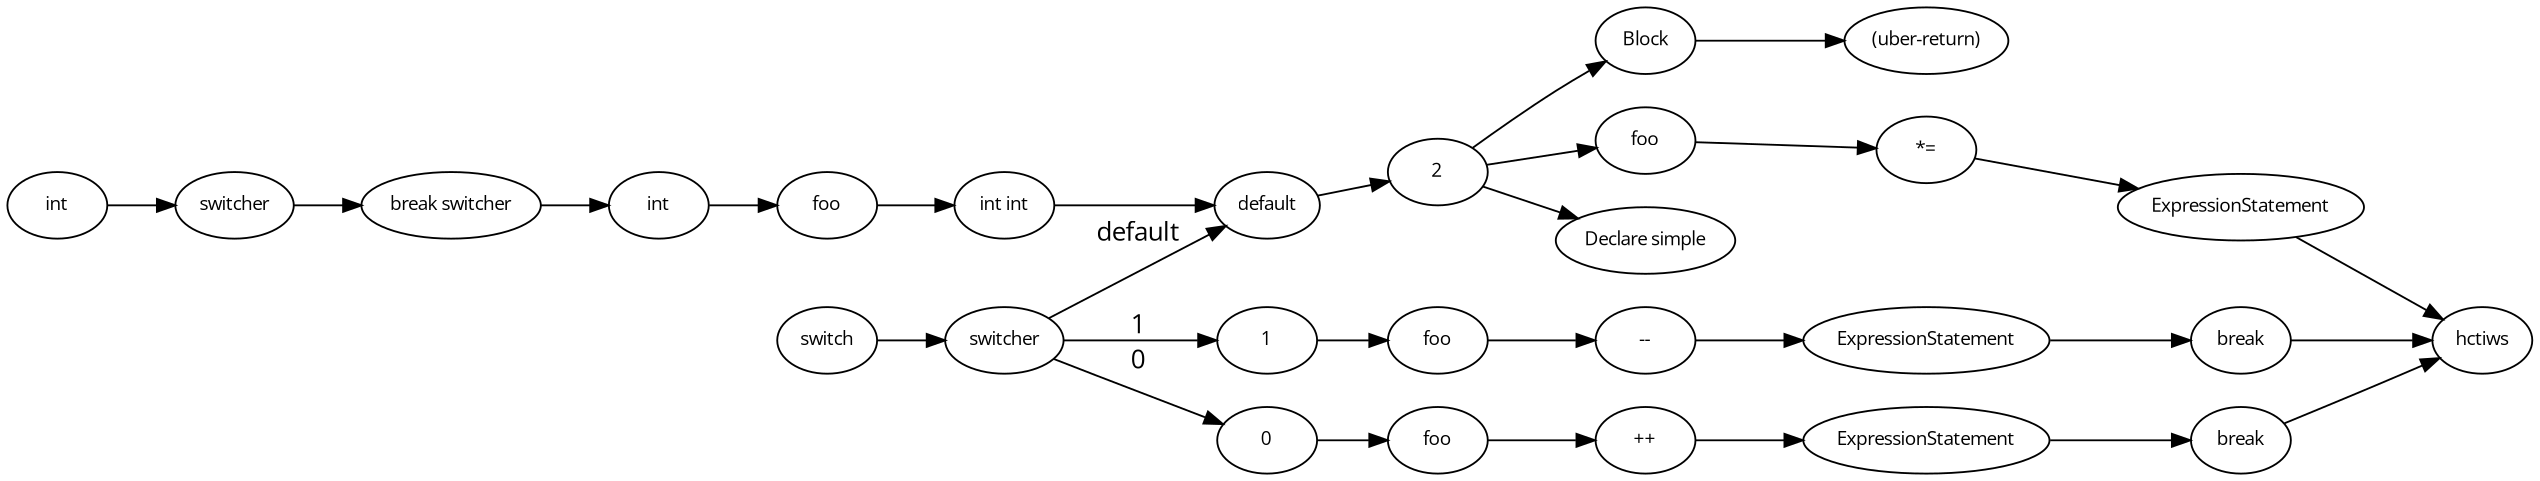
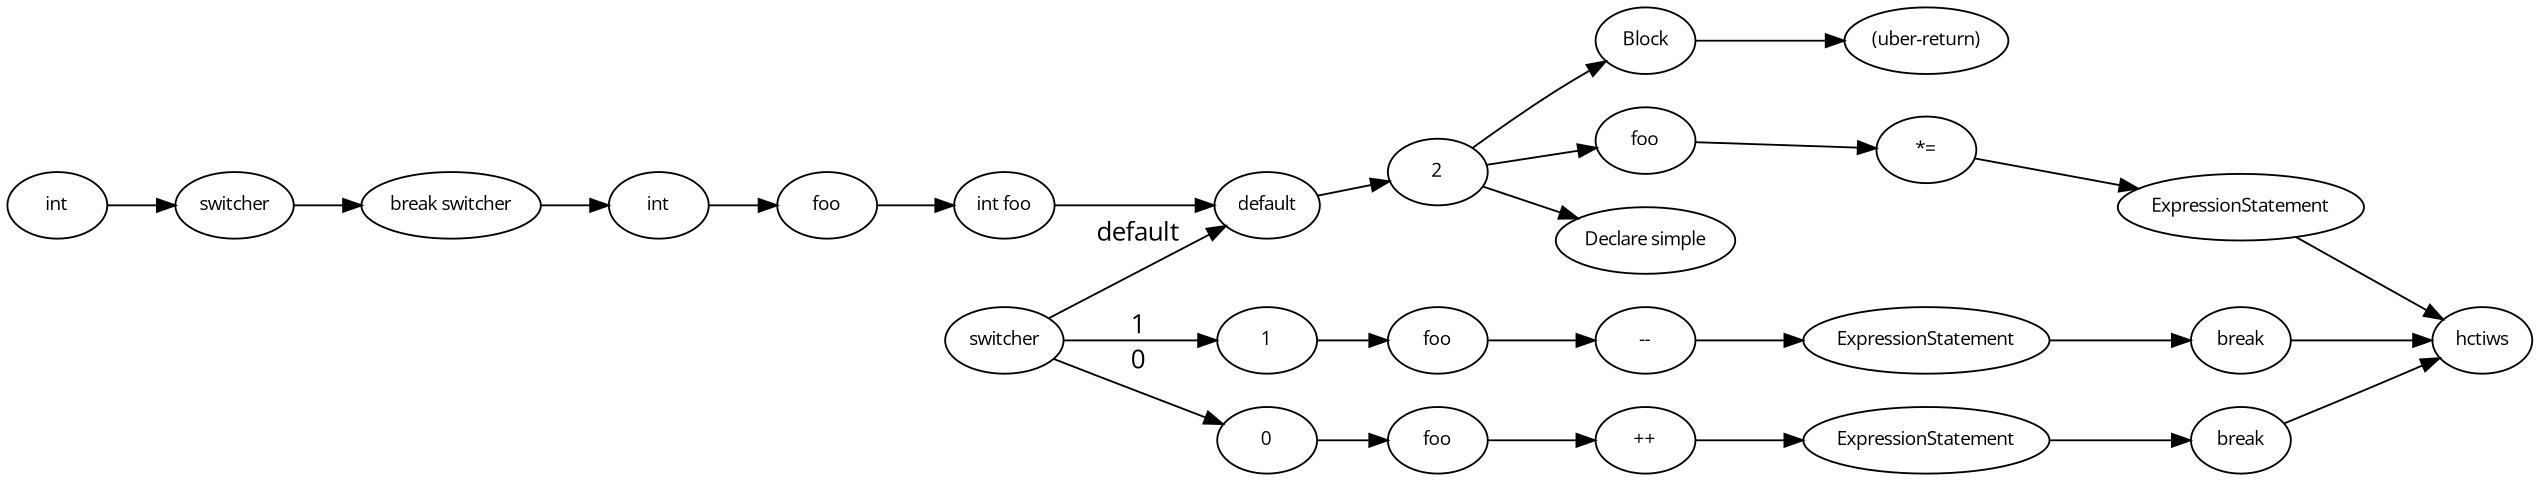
(1004, 205) -> (1004, 205)
(827, 340) -> none
